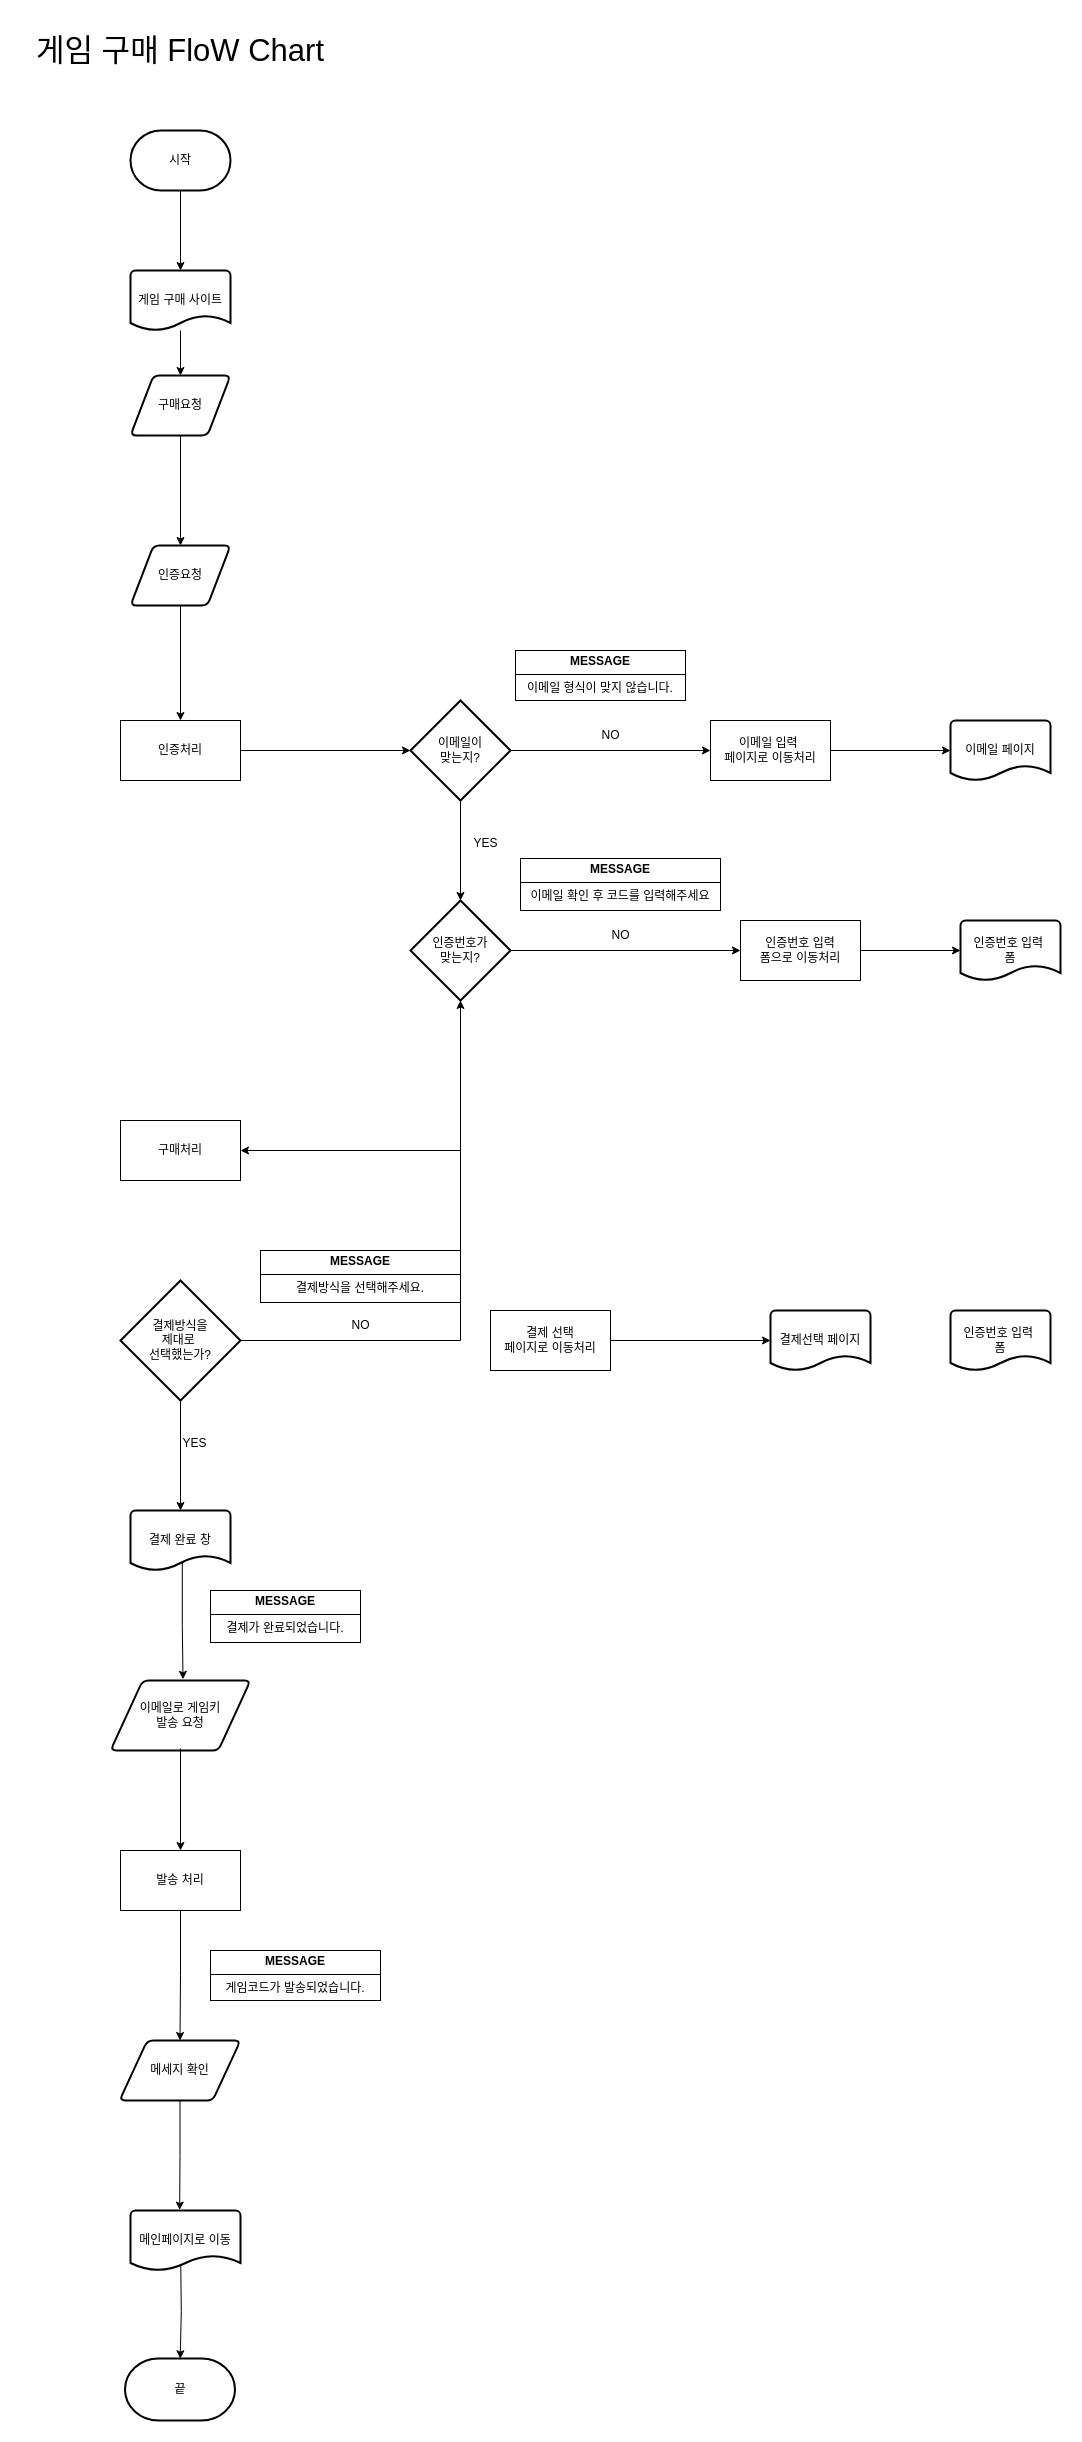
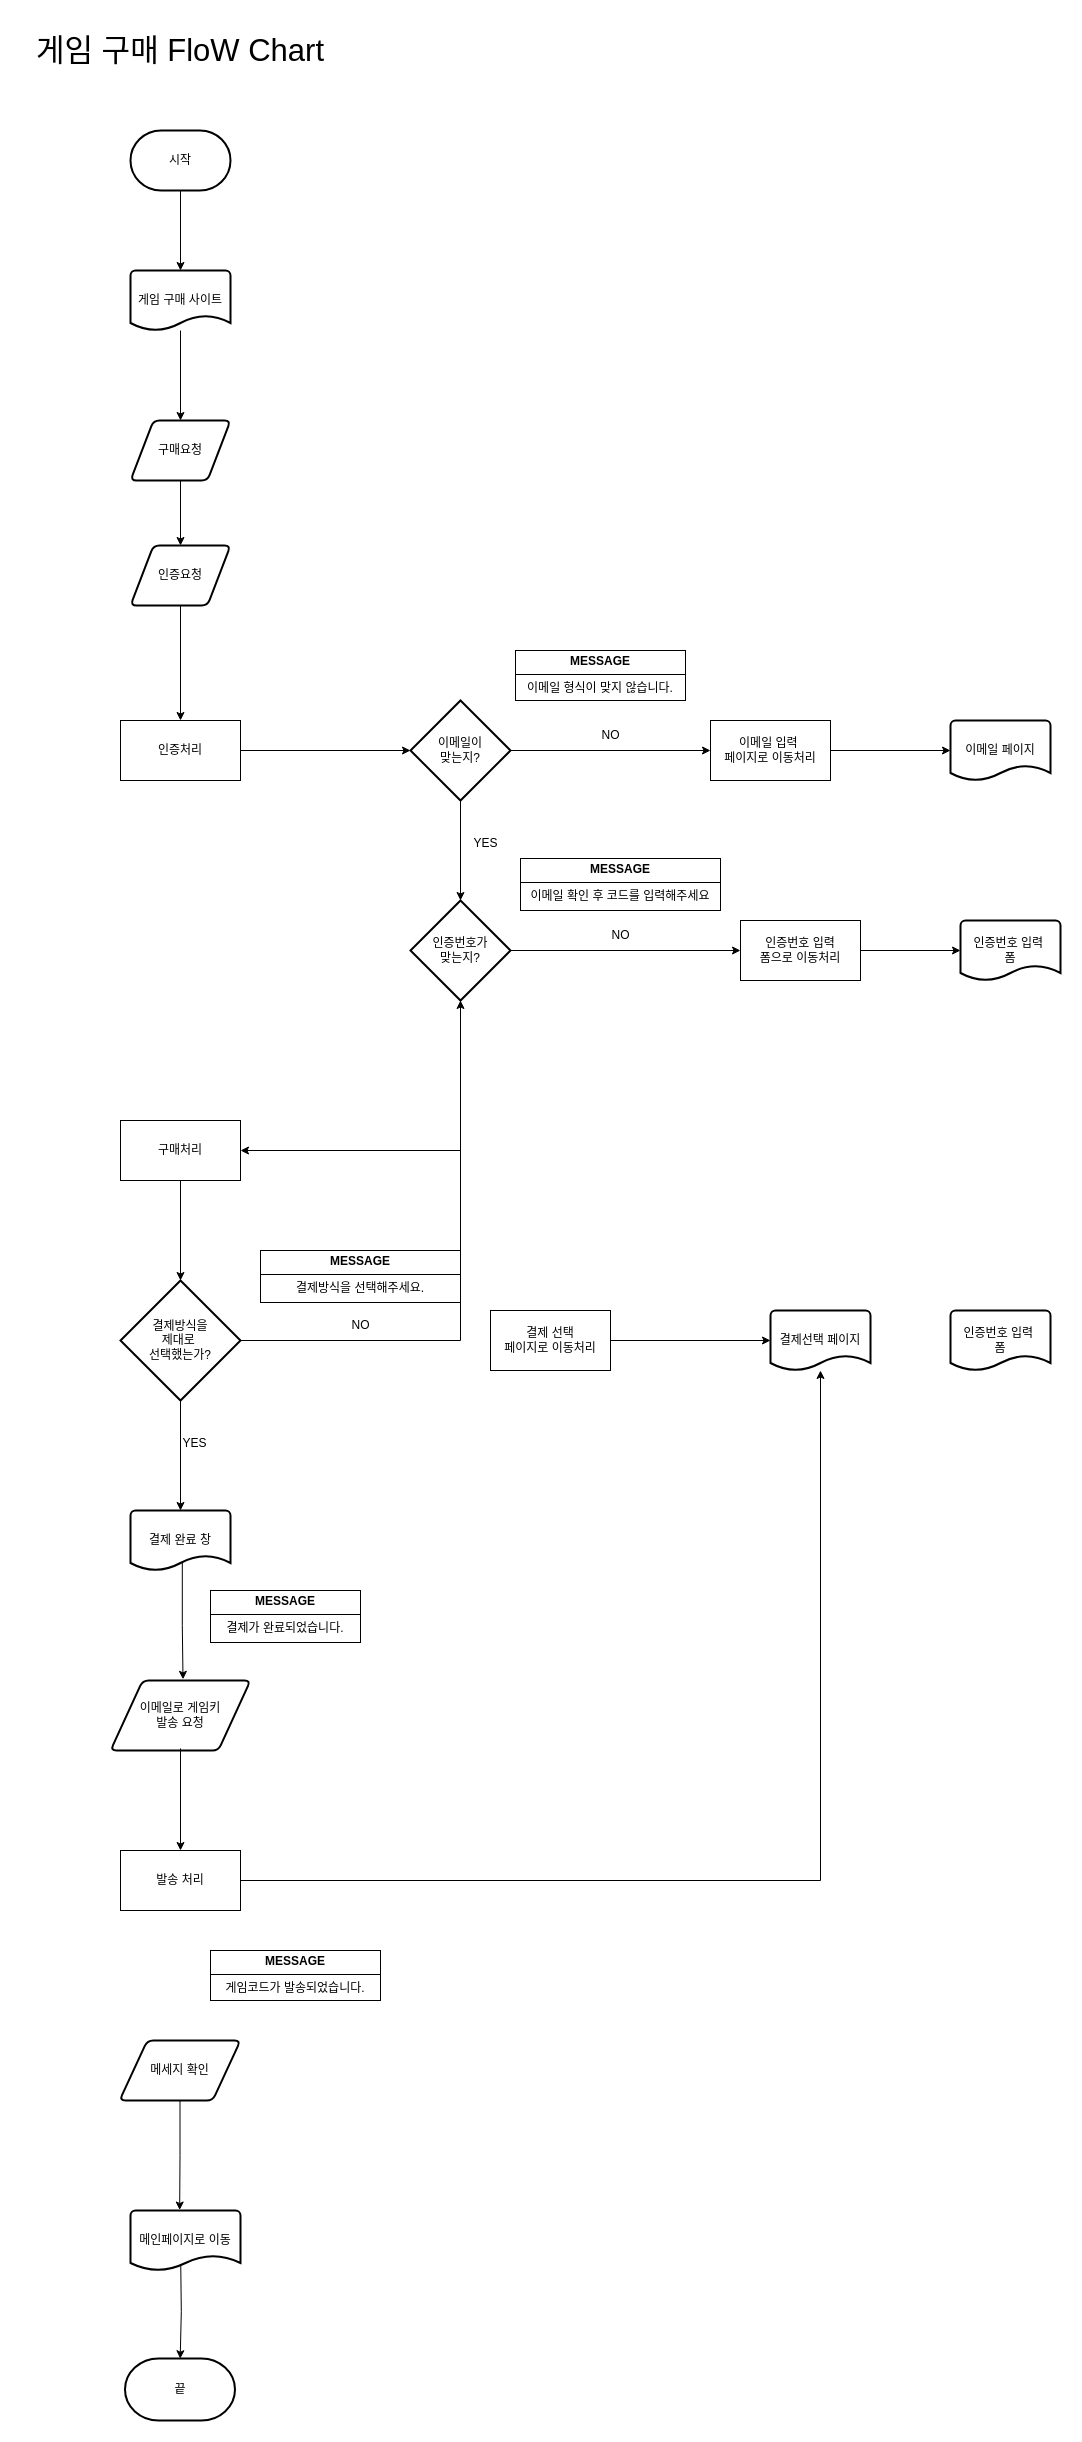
(181, 406) -> (181, 451)
none -> (181, 1227)
(181, 1972) -> (782, 1881)
